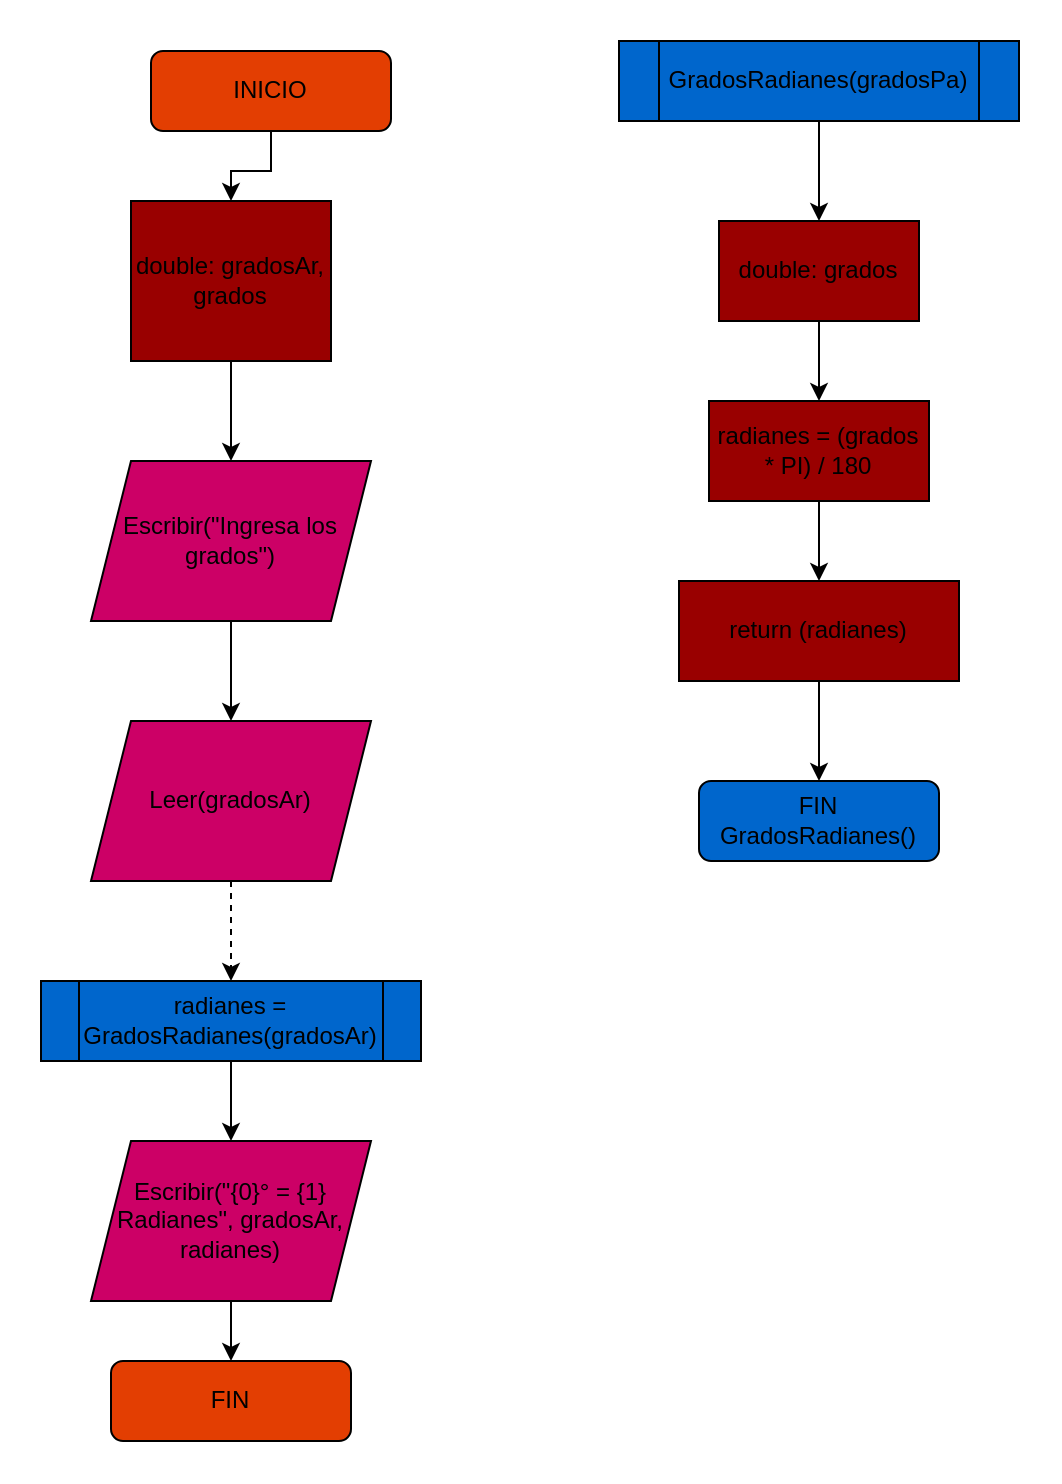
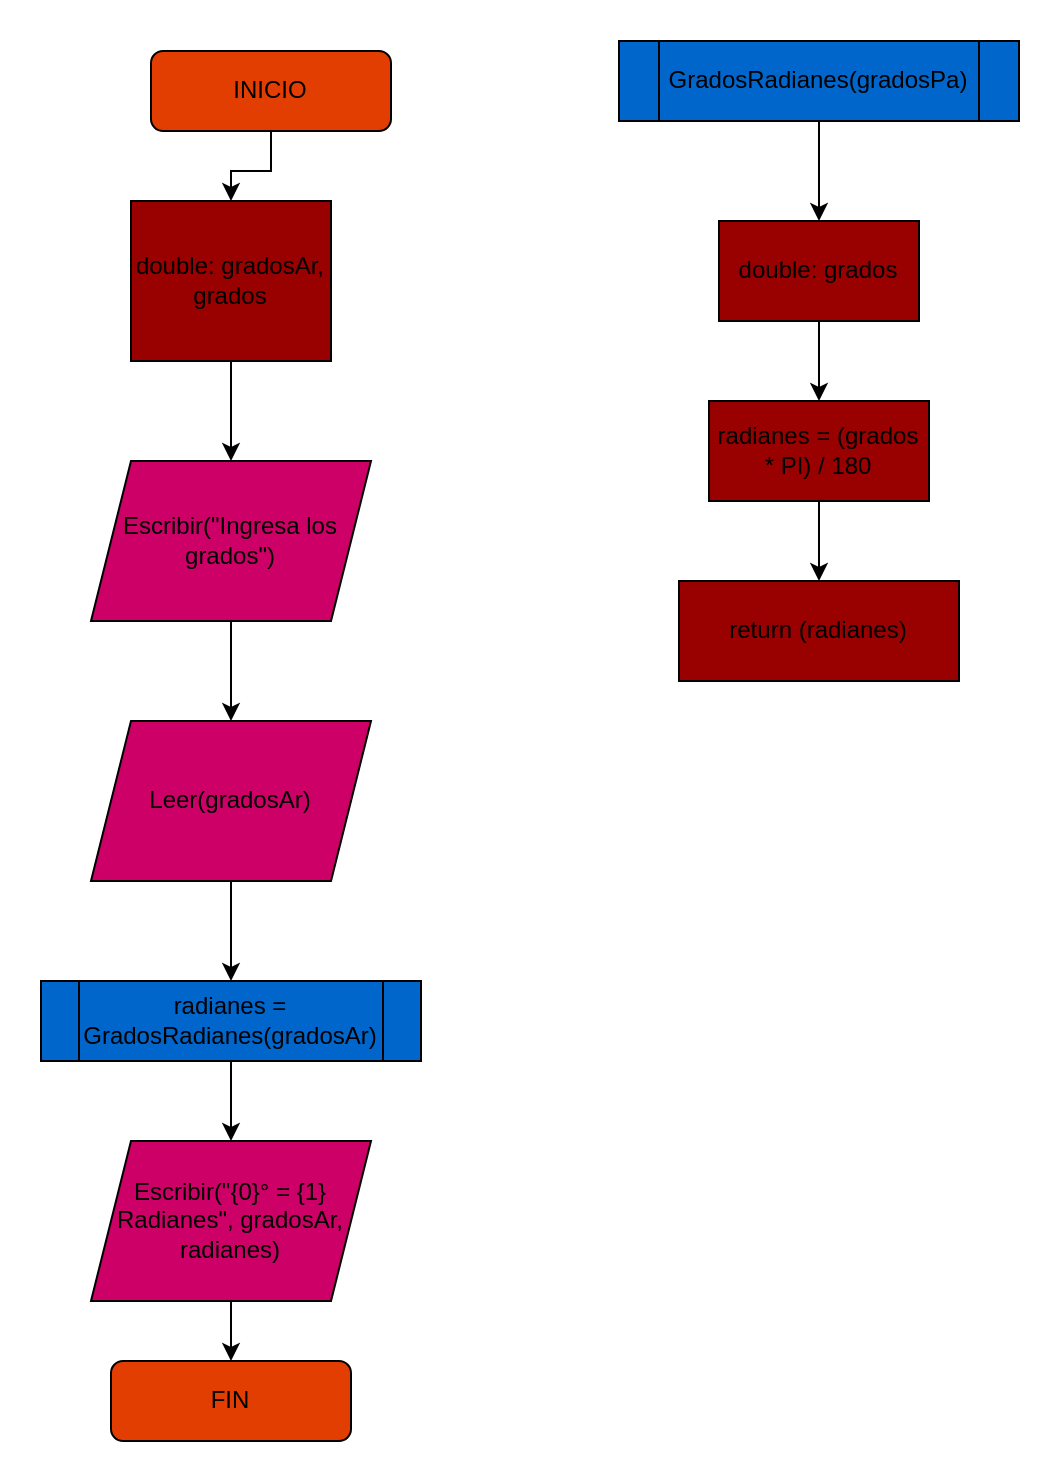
(819, 724) -> none
(819, 821) -> none
(231, 925) -> (231, 925)
